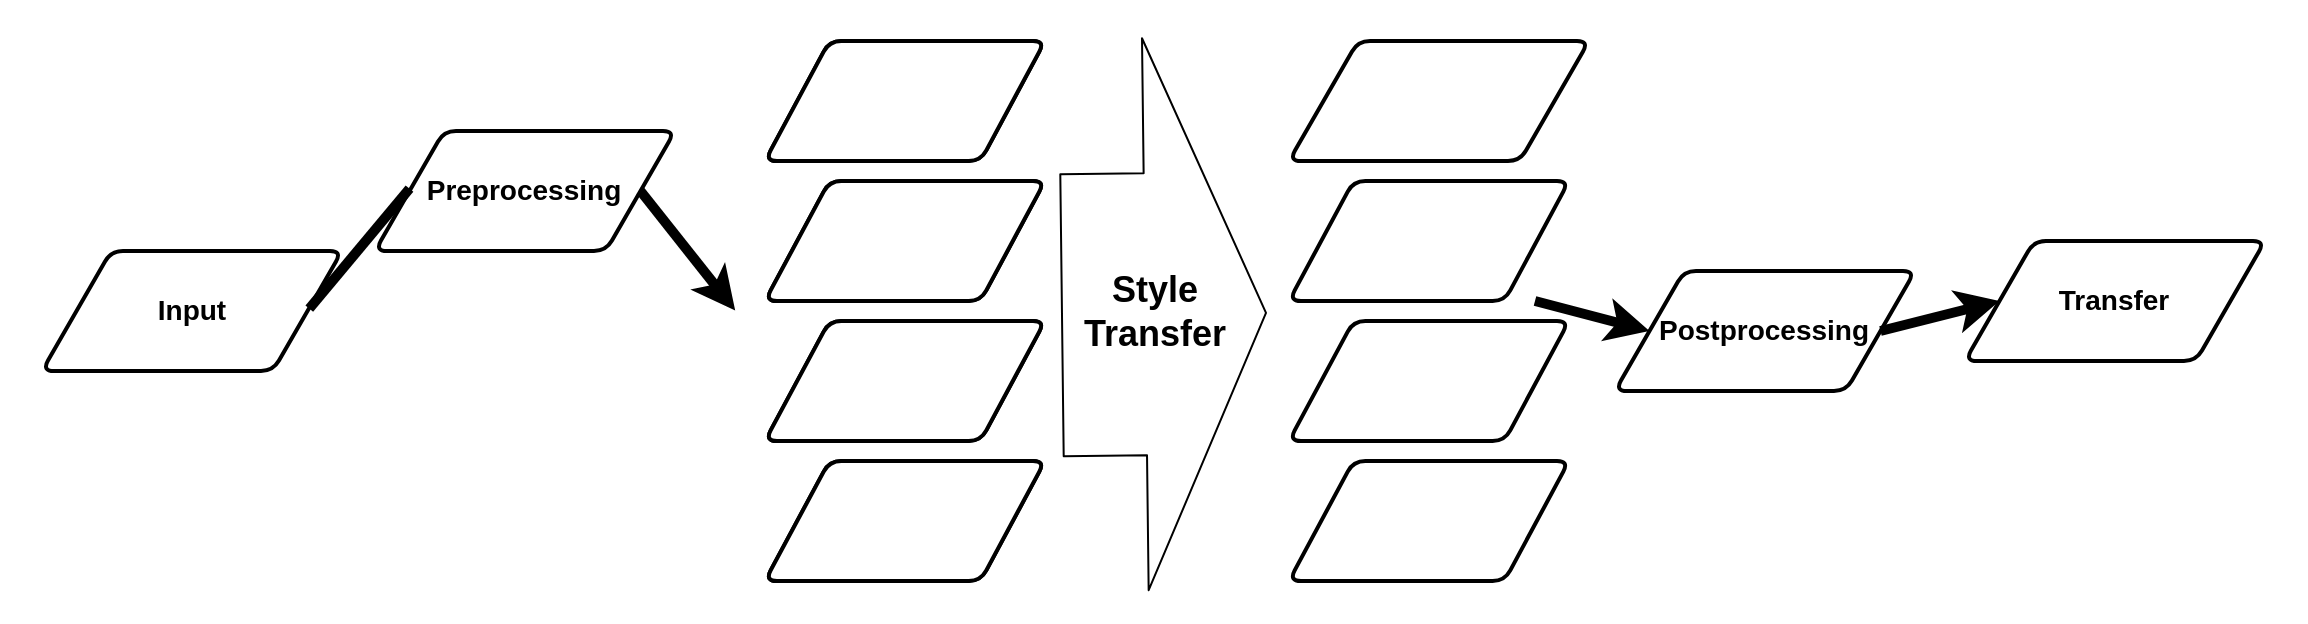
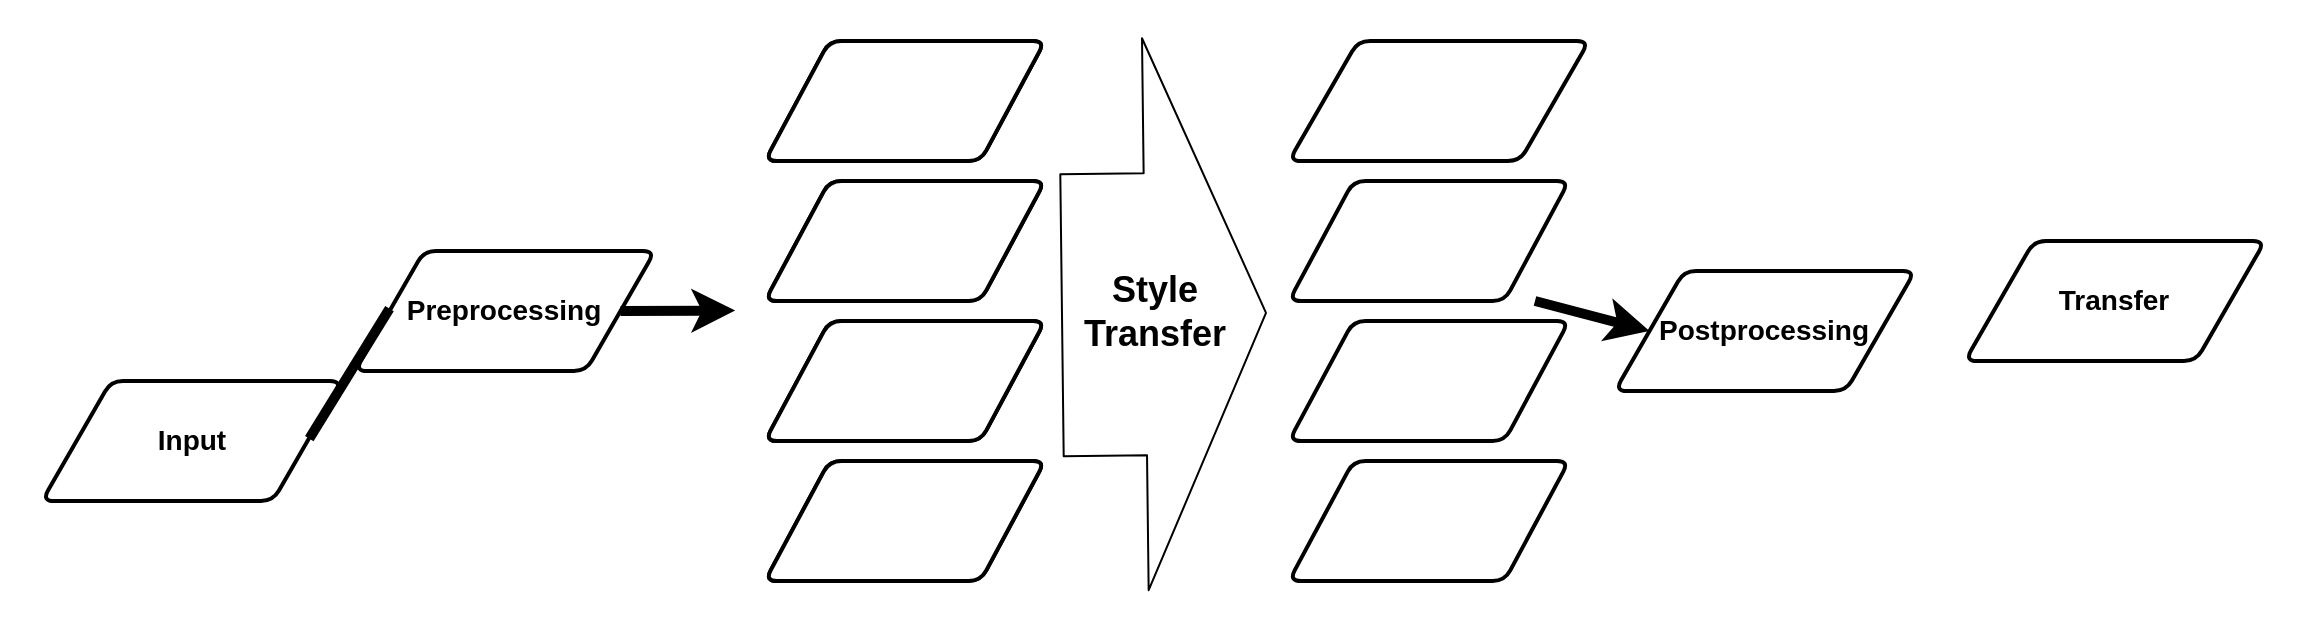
(525, 191) -> (505, 311)
(192, 311) -> (192, 441)
(1926, 320) -> none
